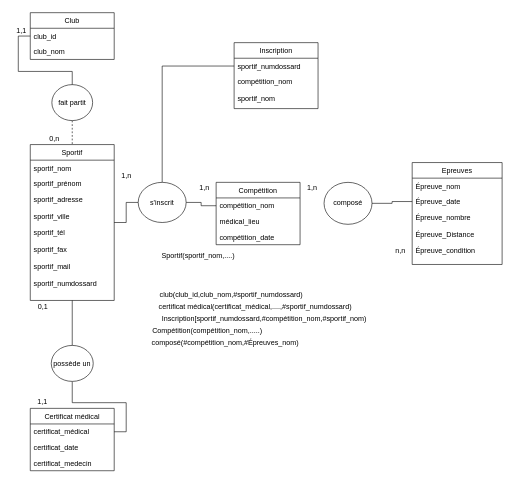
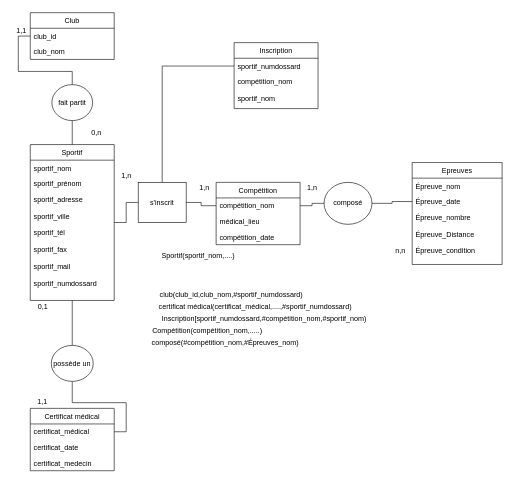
(72, 131) -> (72, 131)
(54, 138) -> (96, 132)
(162, 202) -> (162, 202)
none -> (312, 204)
